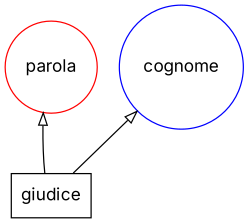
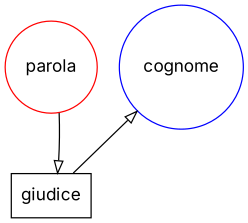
(43, 149) -> (59, 137)
